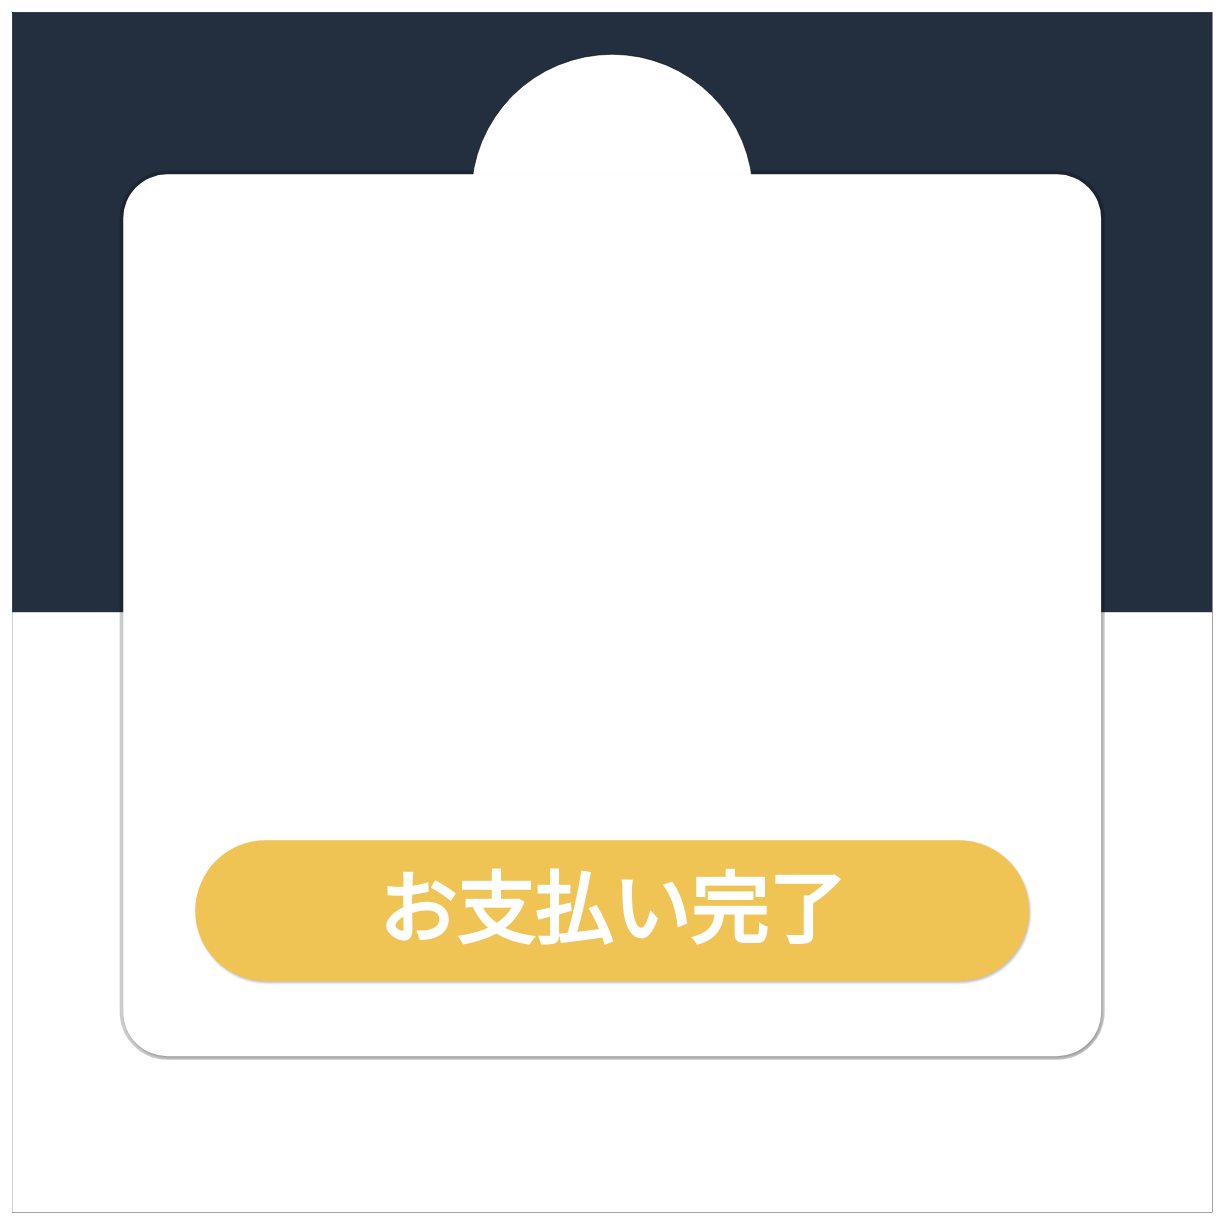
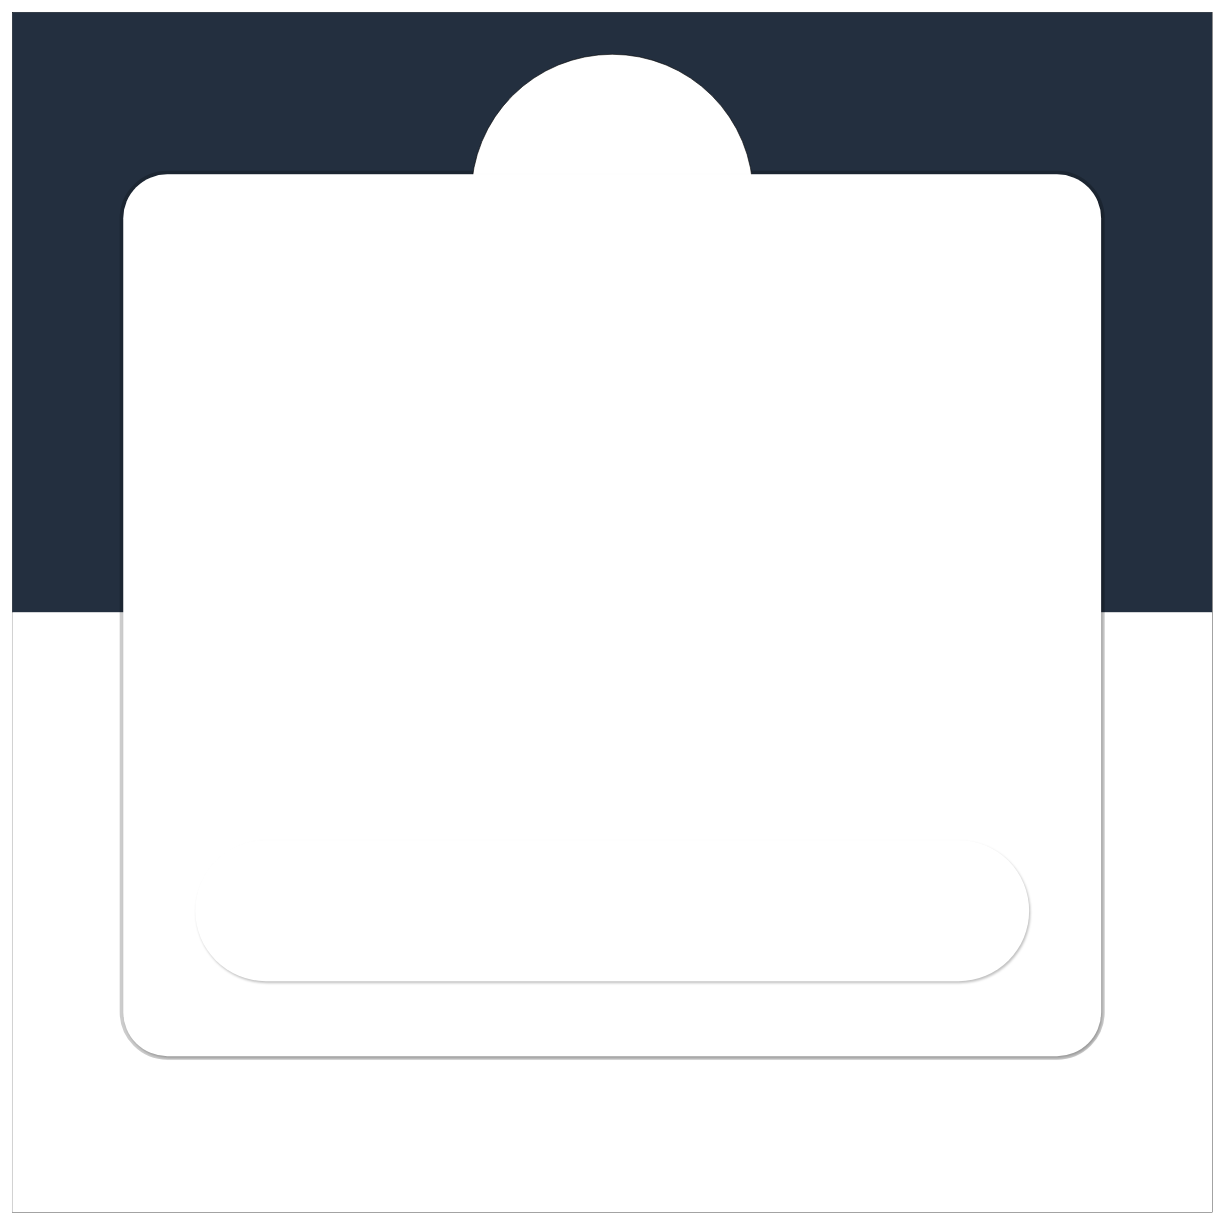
(612, 911) -> (612, 911)
